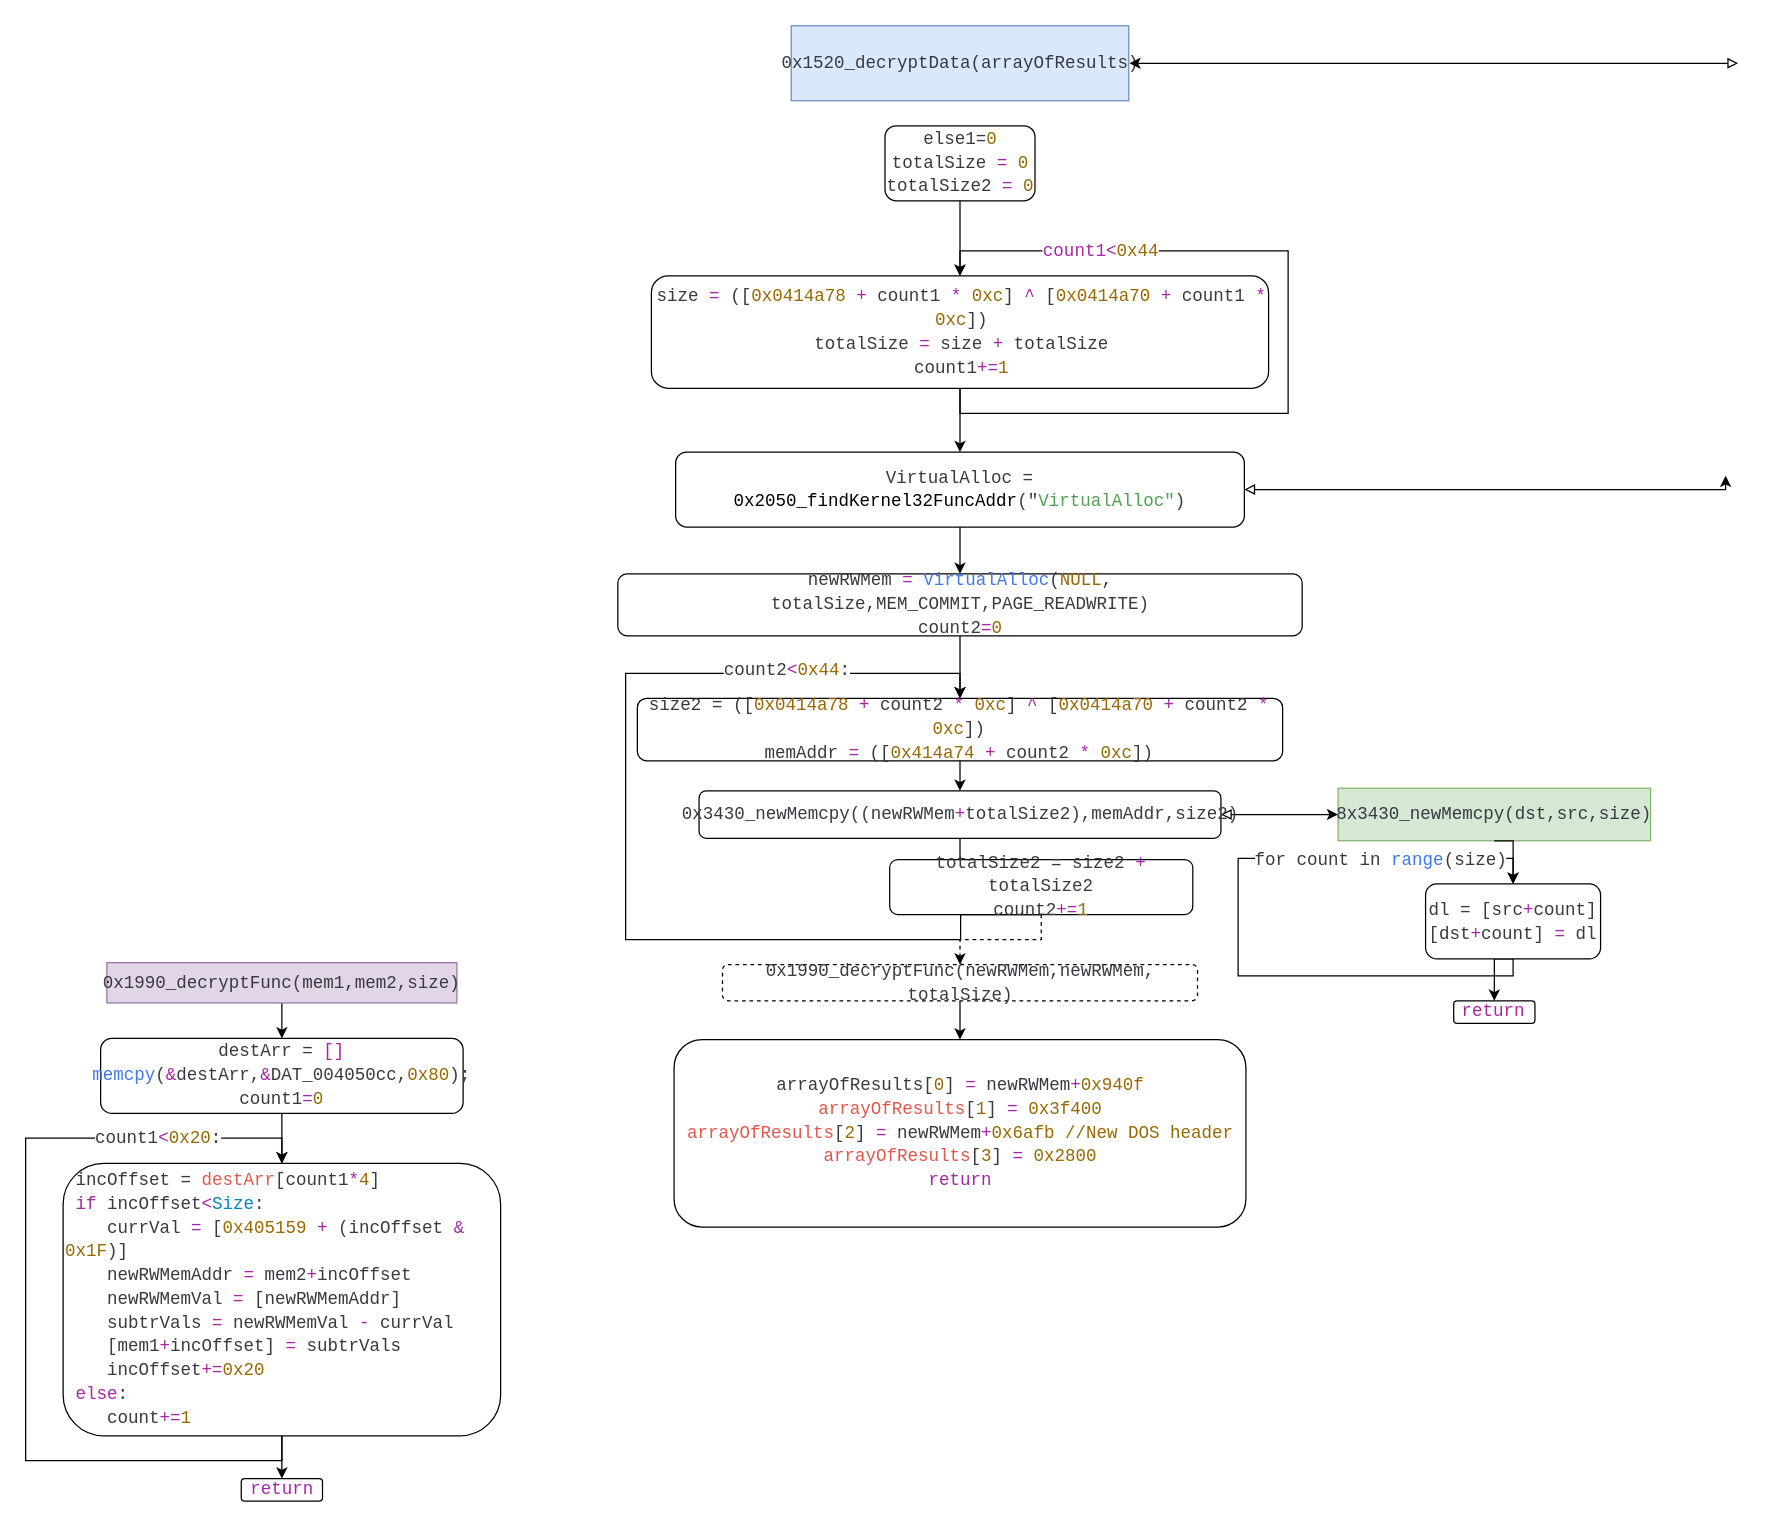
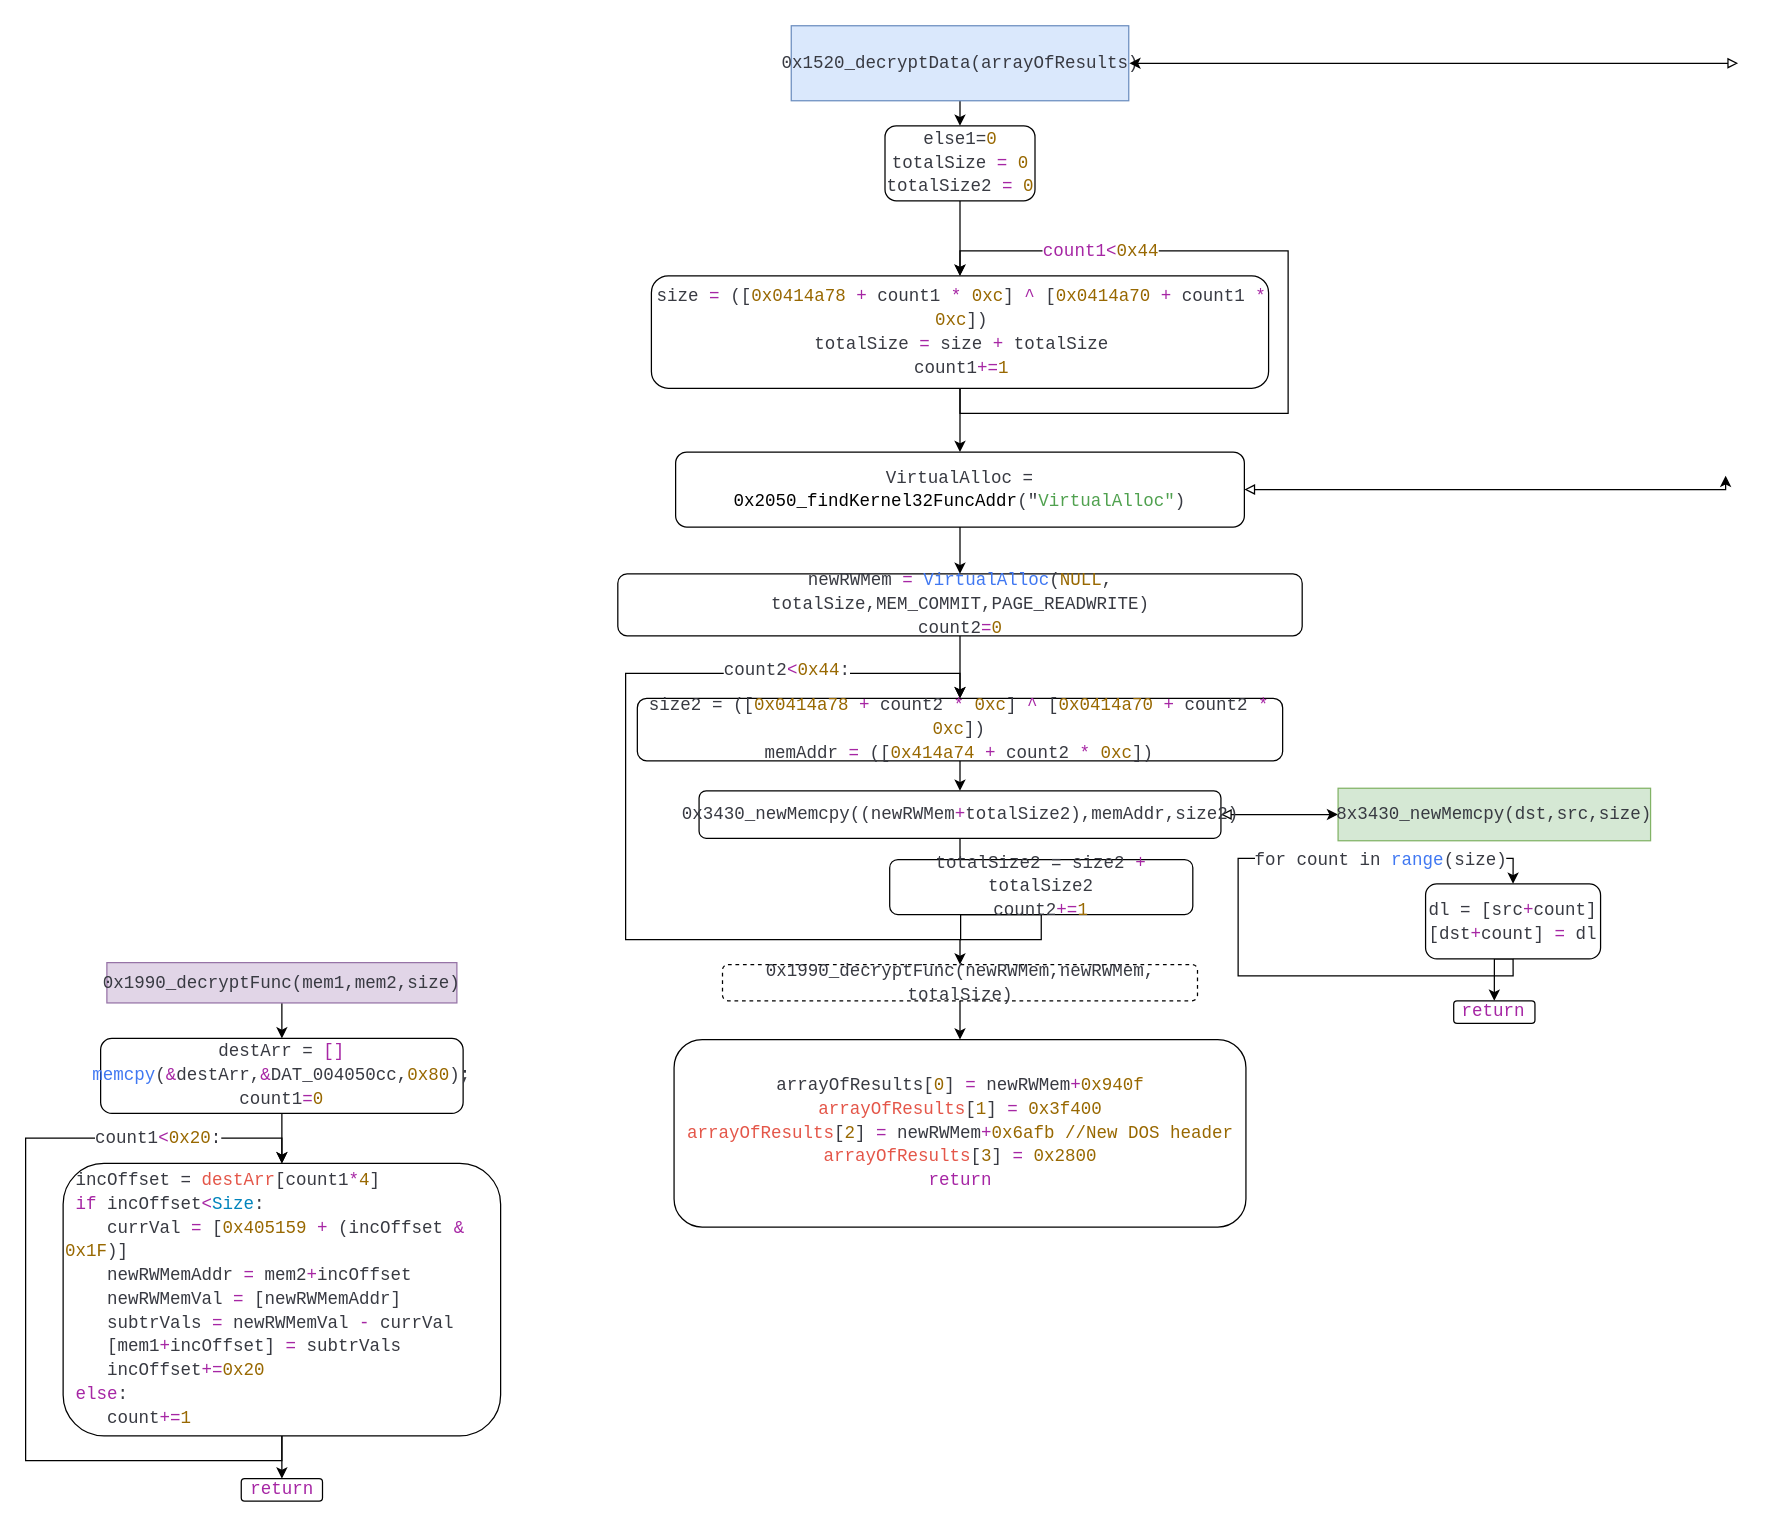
none -> (960, 109)
(1511, 841) -> none
(1005, 939) -> (1005, 939)
